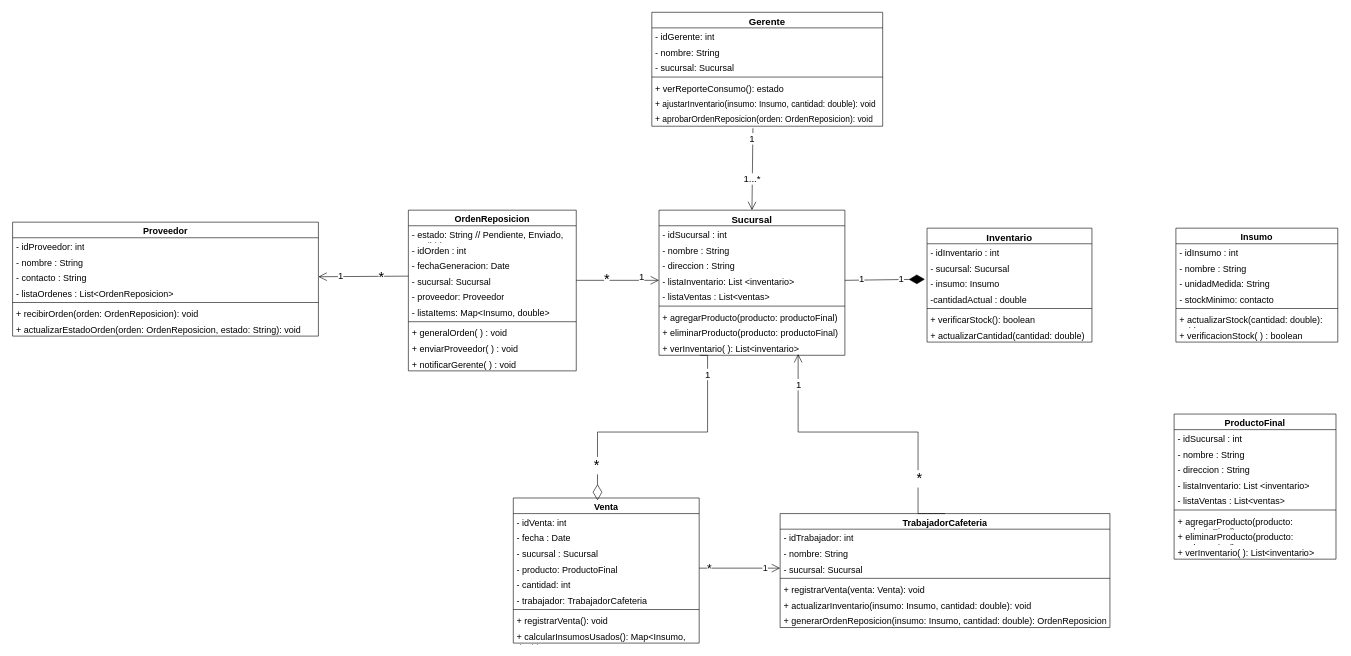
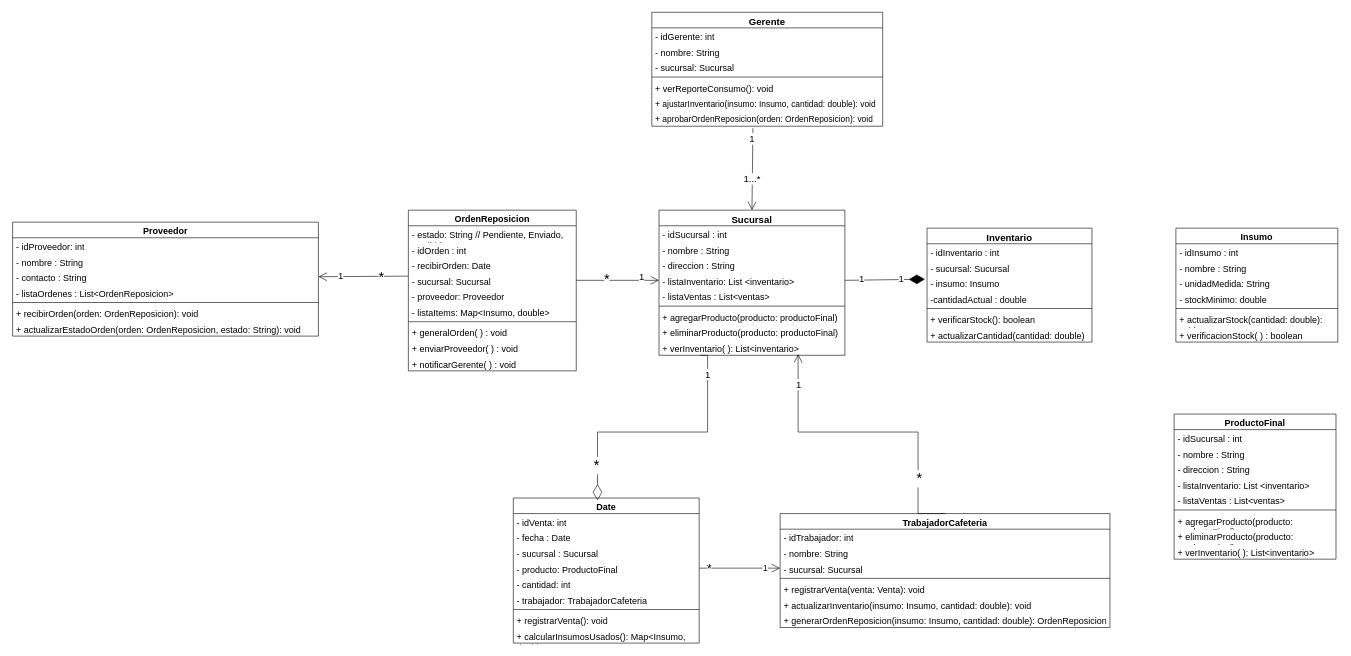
(711, 88) -> (706, 88)
(465, 267) -> (456, 267)
(1232, 300) -> (1226, 300)
(606, 508) -> (606, 508)
